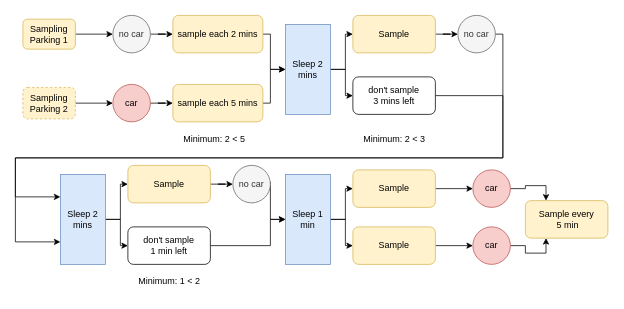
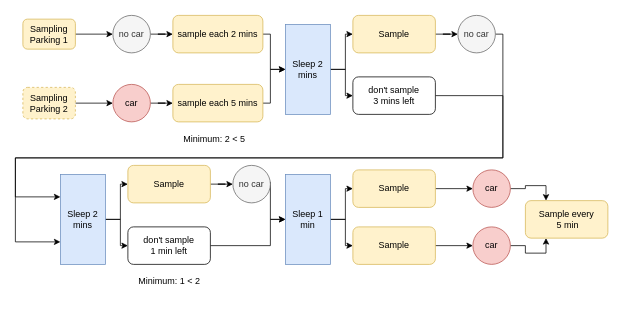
(394, 139) -> none
